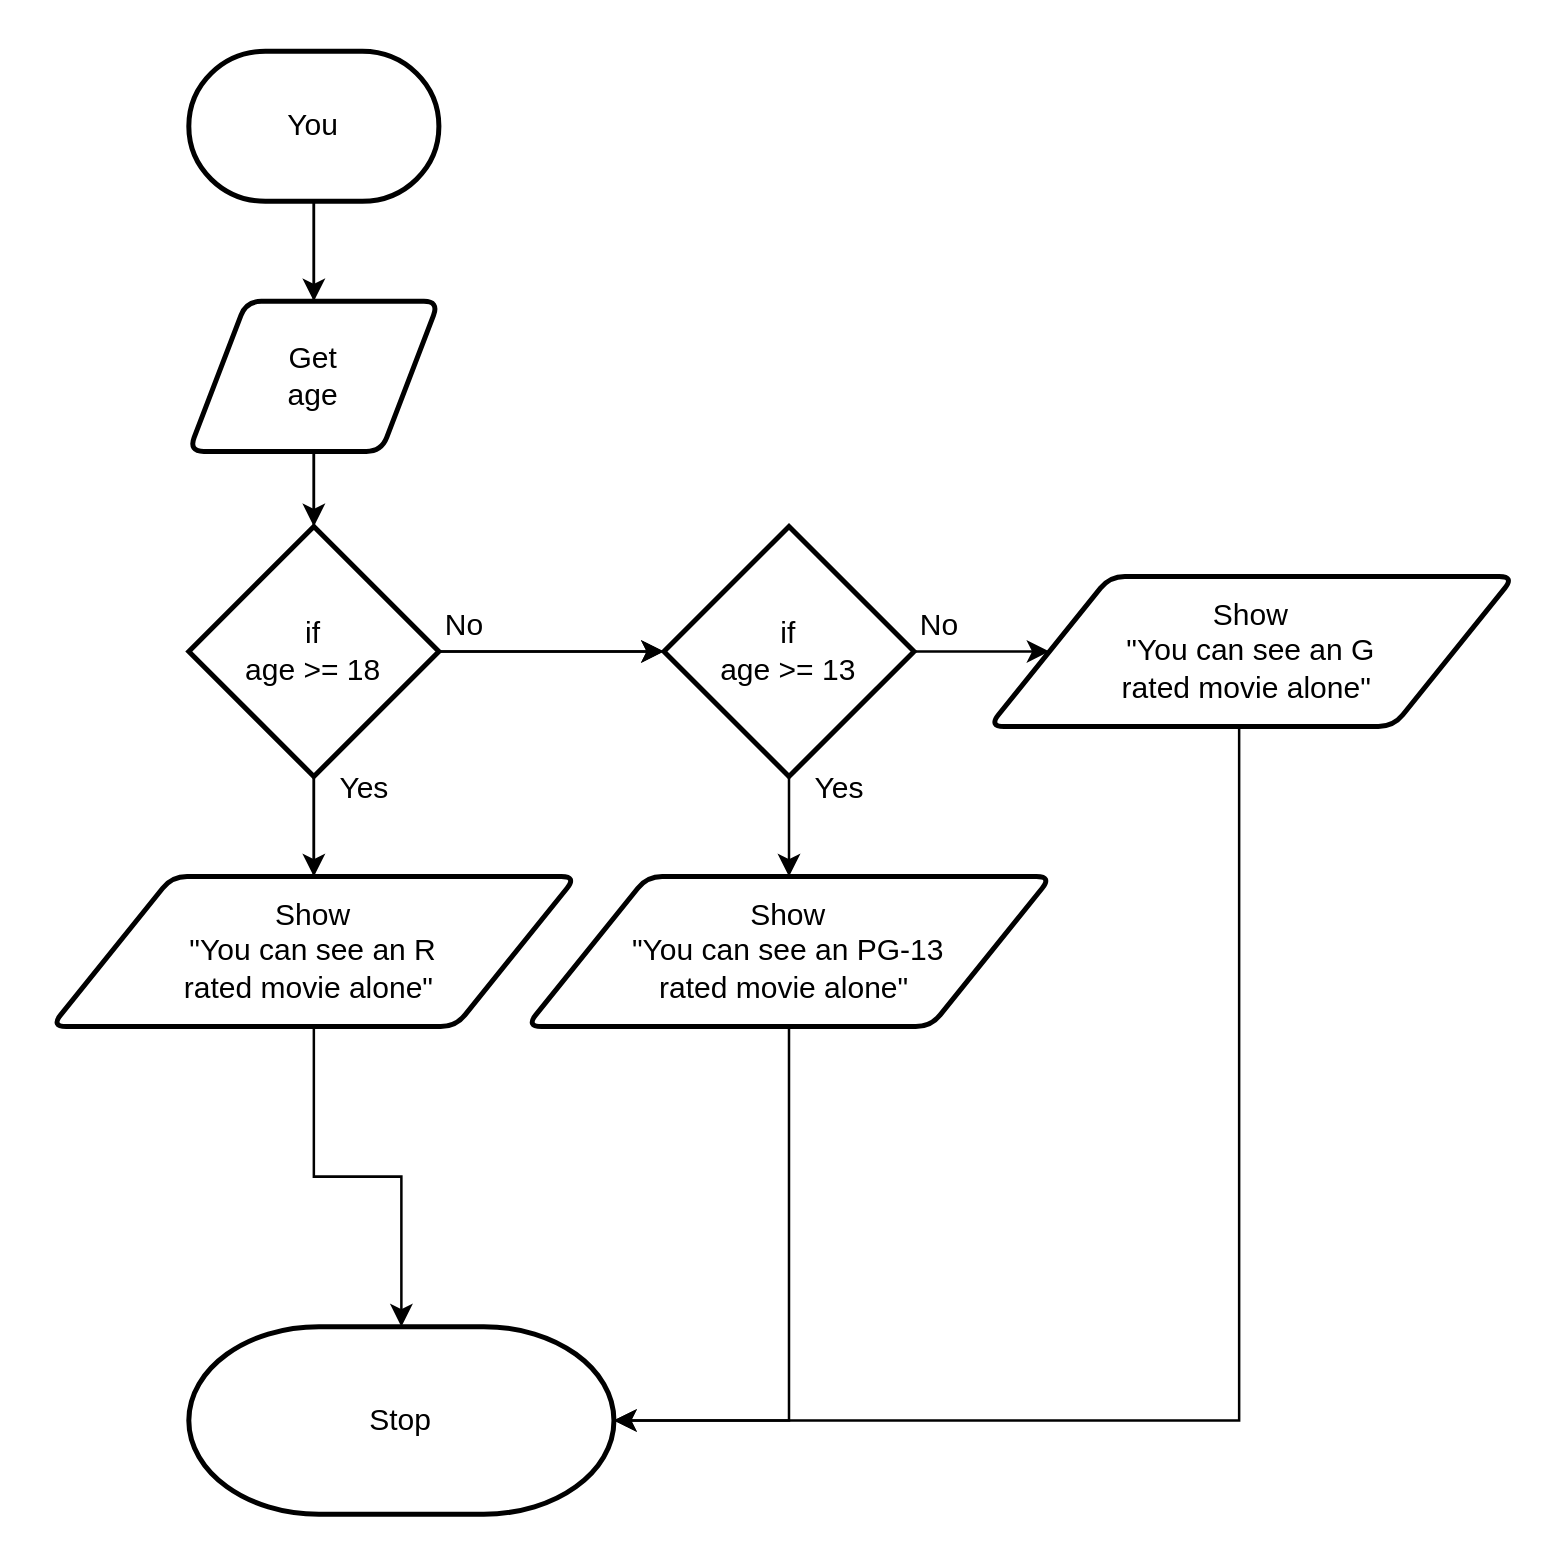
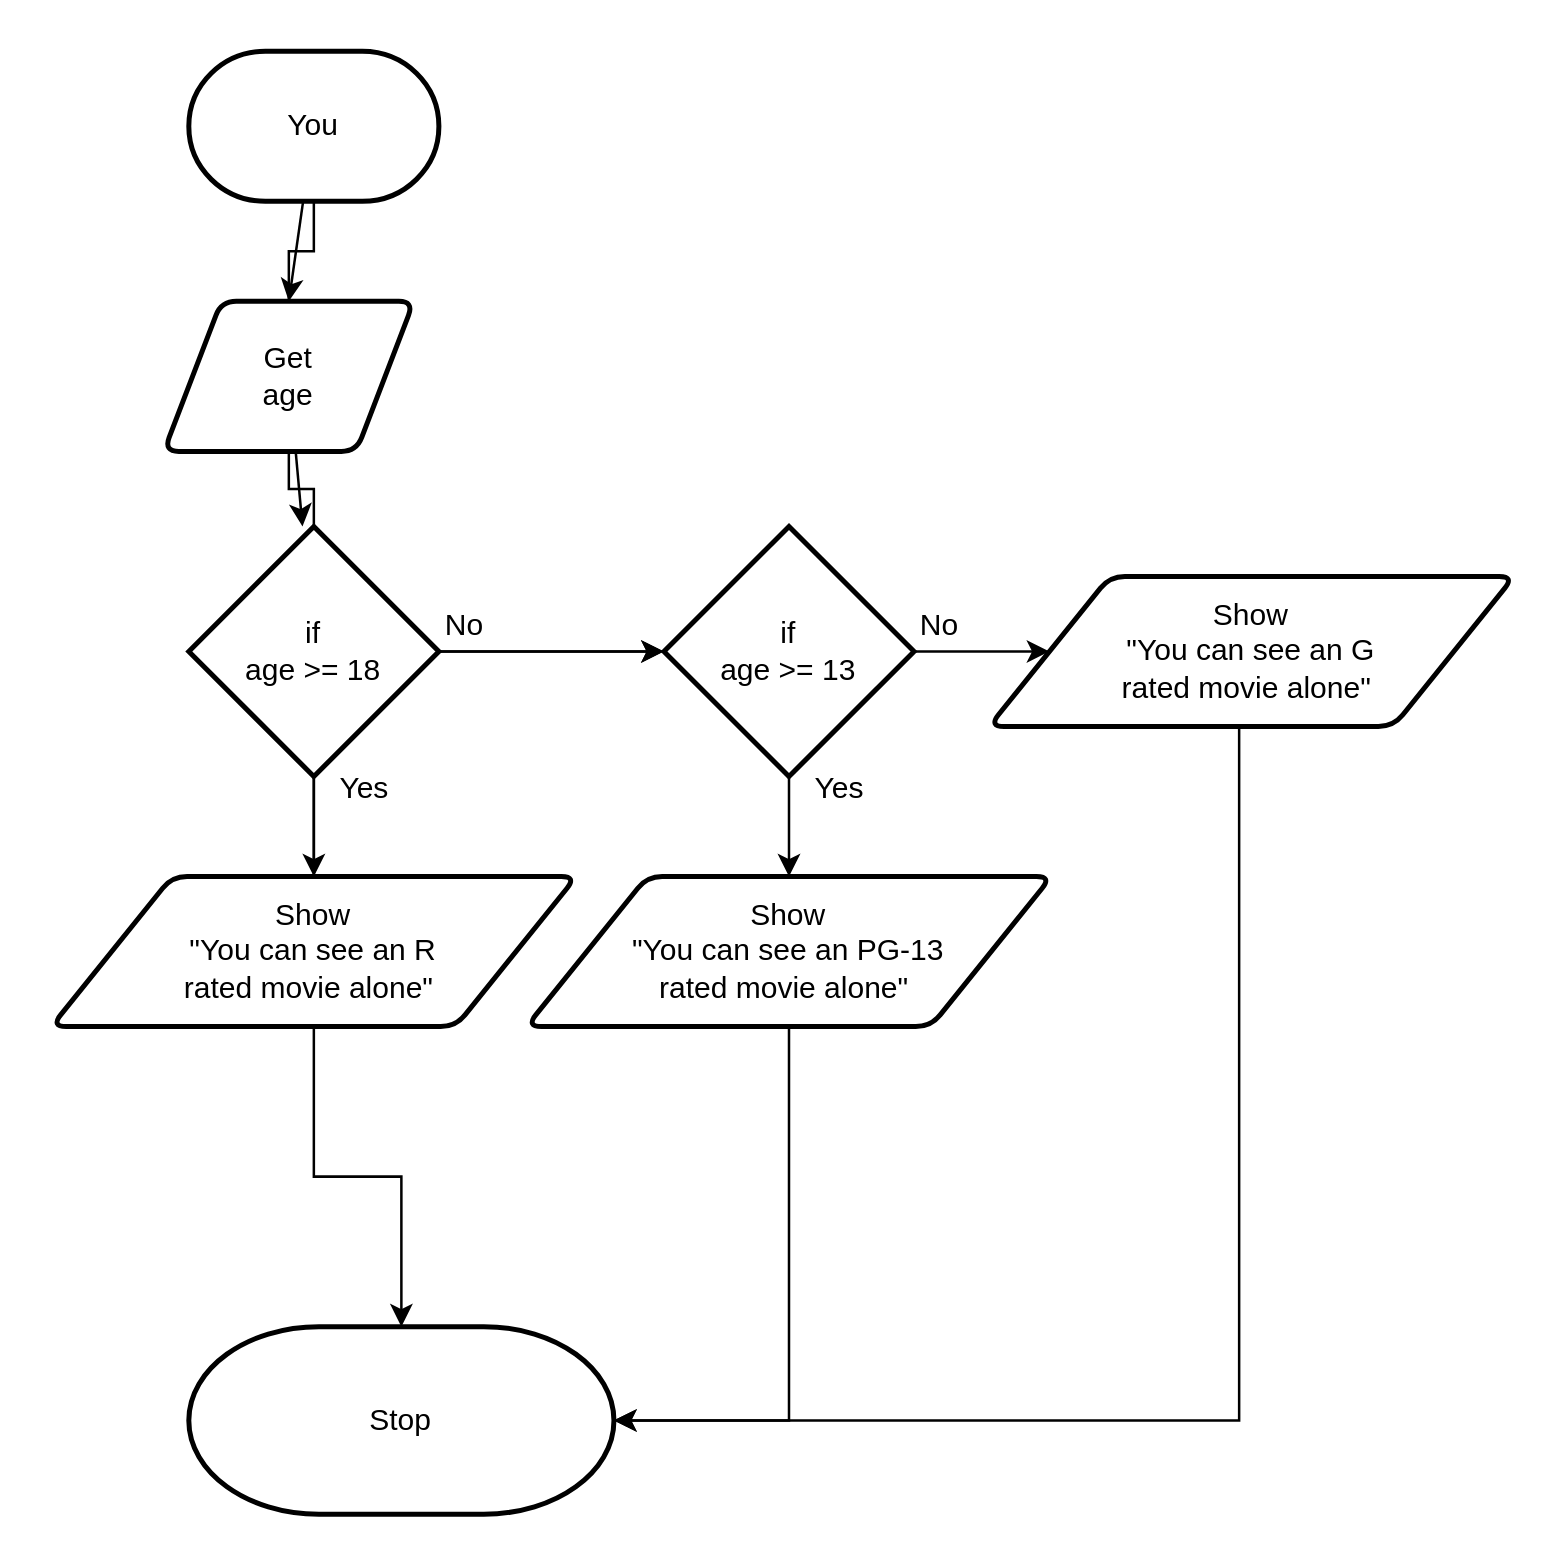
(314, 376) -> (289, 376)
